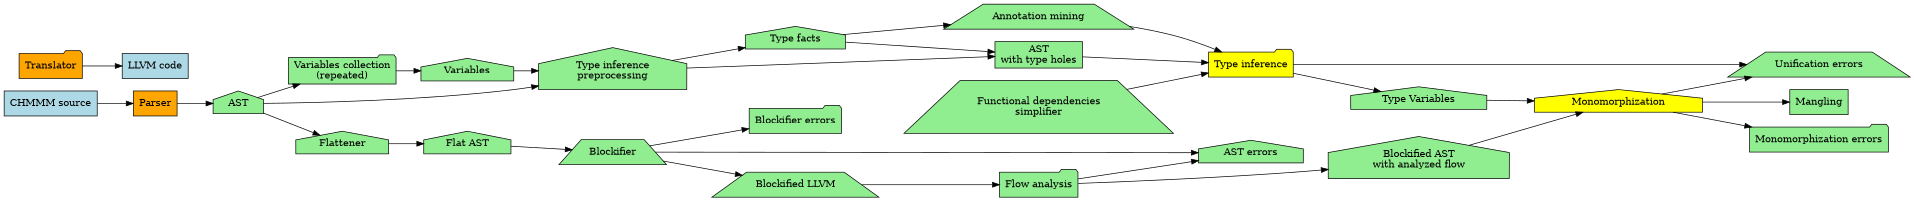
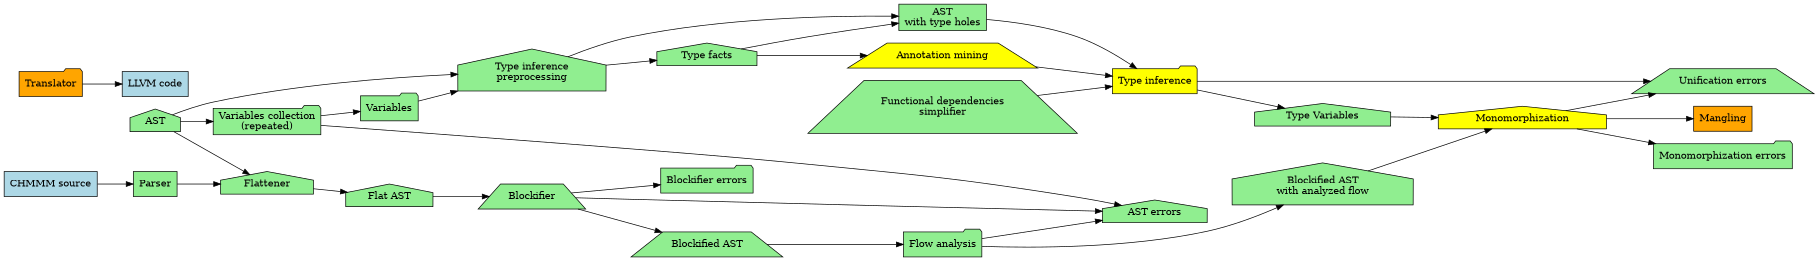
(1039, 17) -> (943, 56)
(467, 71) -> (389, 108)
(1819, 102) -> (1723, 119)
(155, 103) -> (155, 184)
(191, 103) -> (195, 184)
none -> (719, 156)
(795, 185) -> (707, 244)
